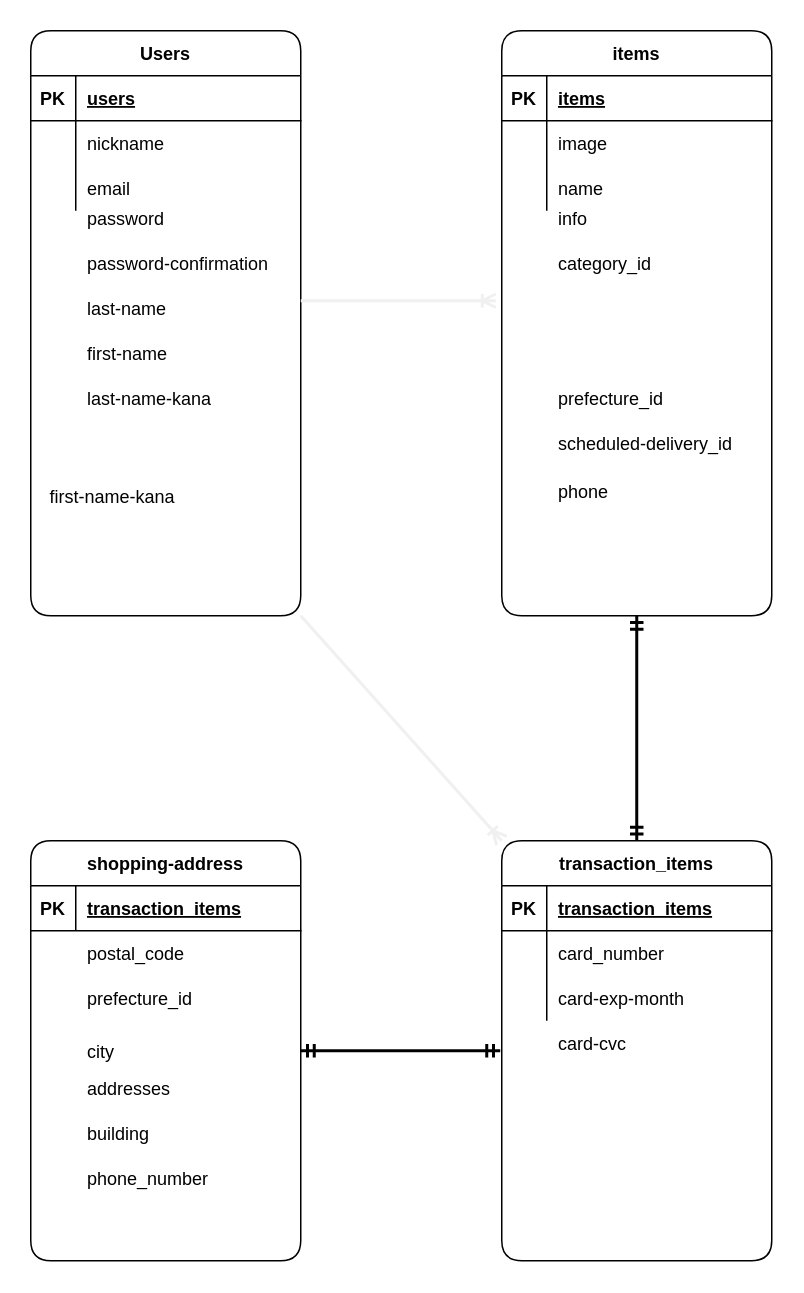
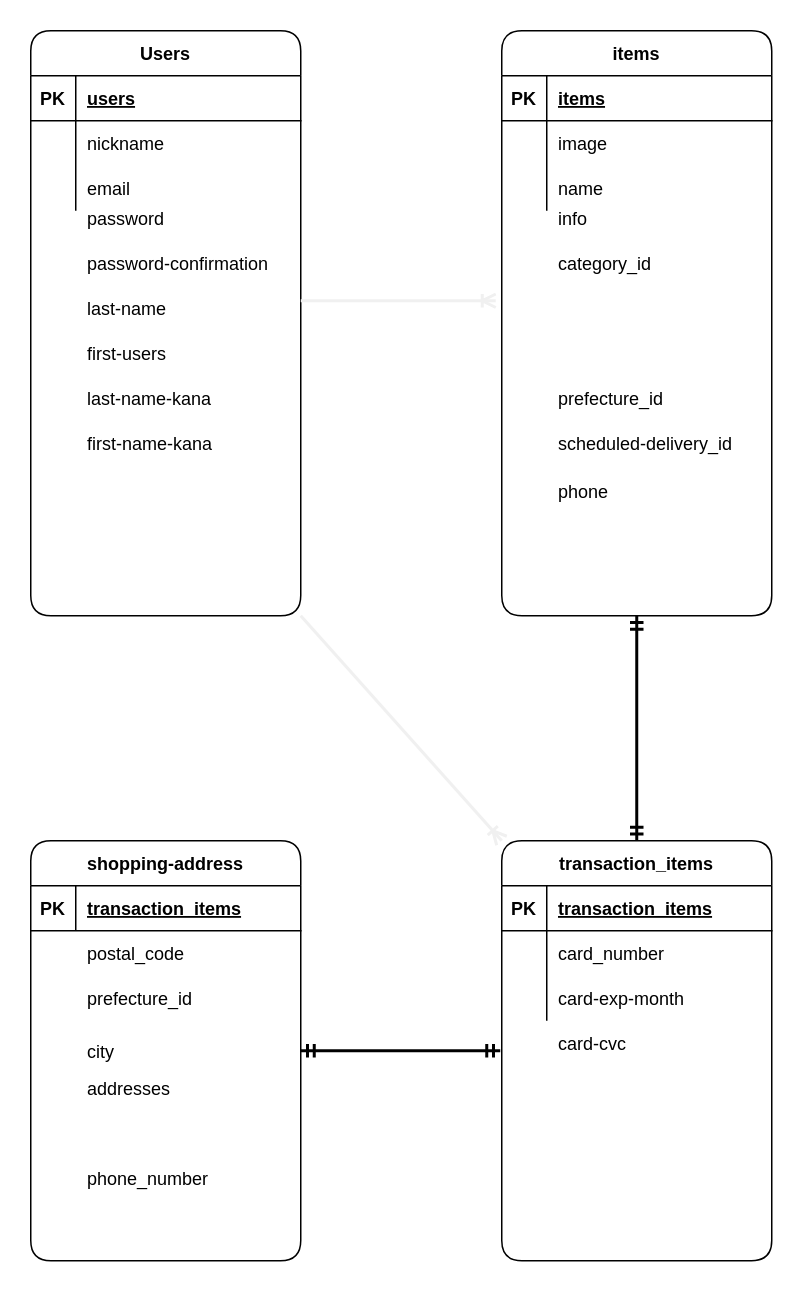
(135, 354) -> (140, 354)
(151, 496) -> (188, 443)
(188, 1133) -> none
